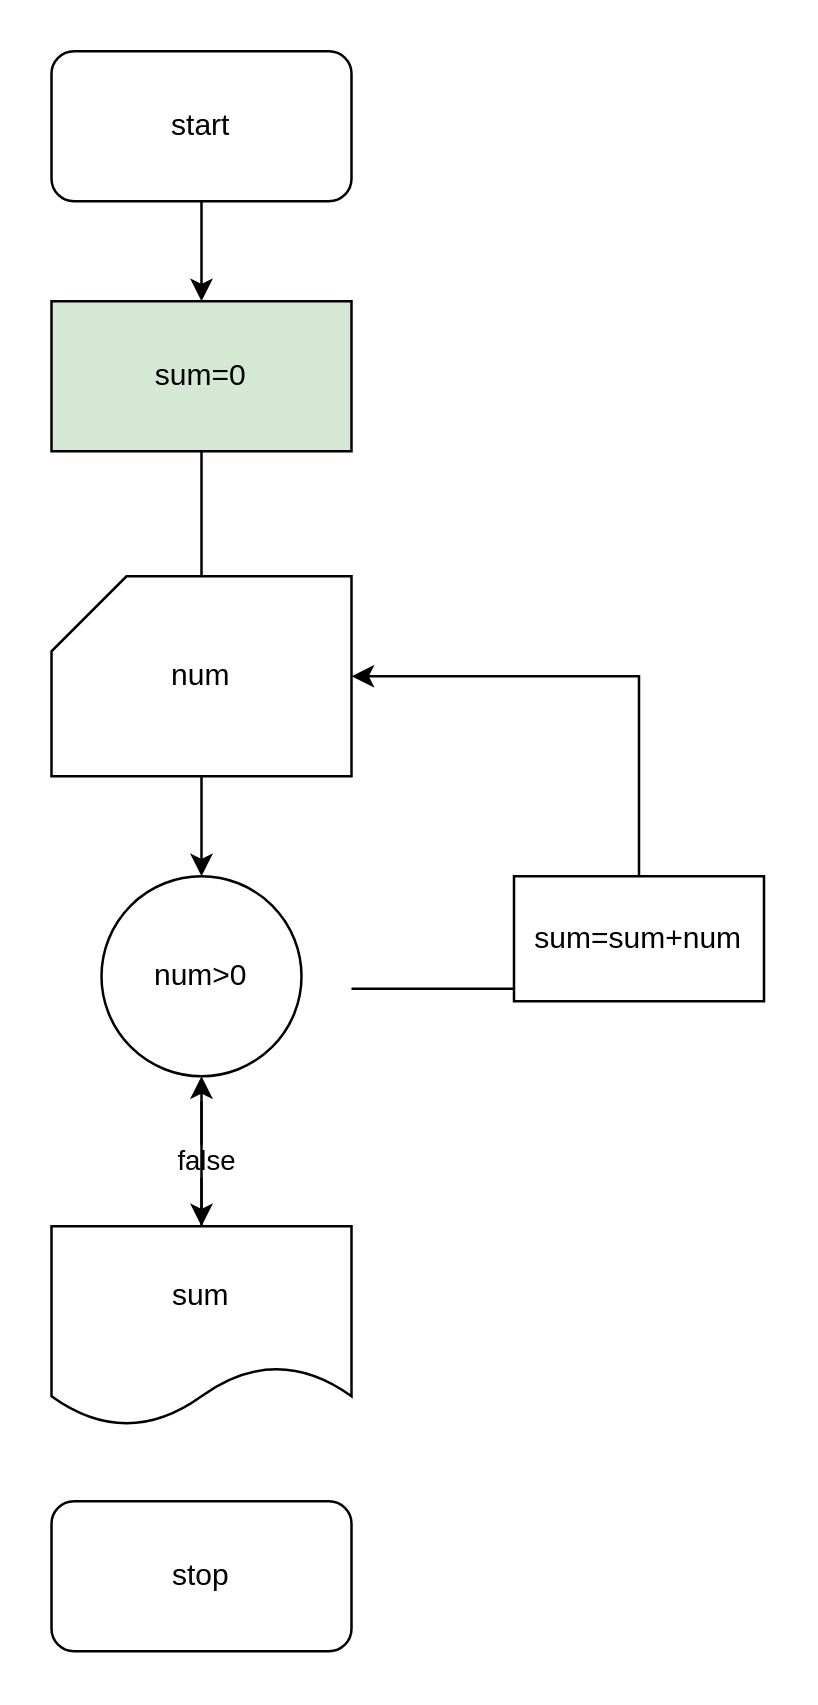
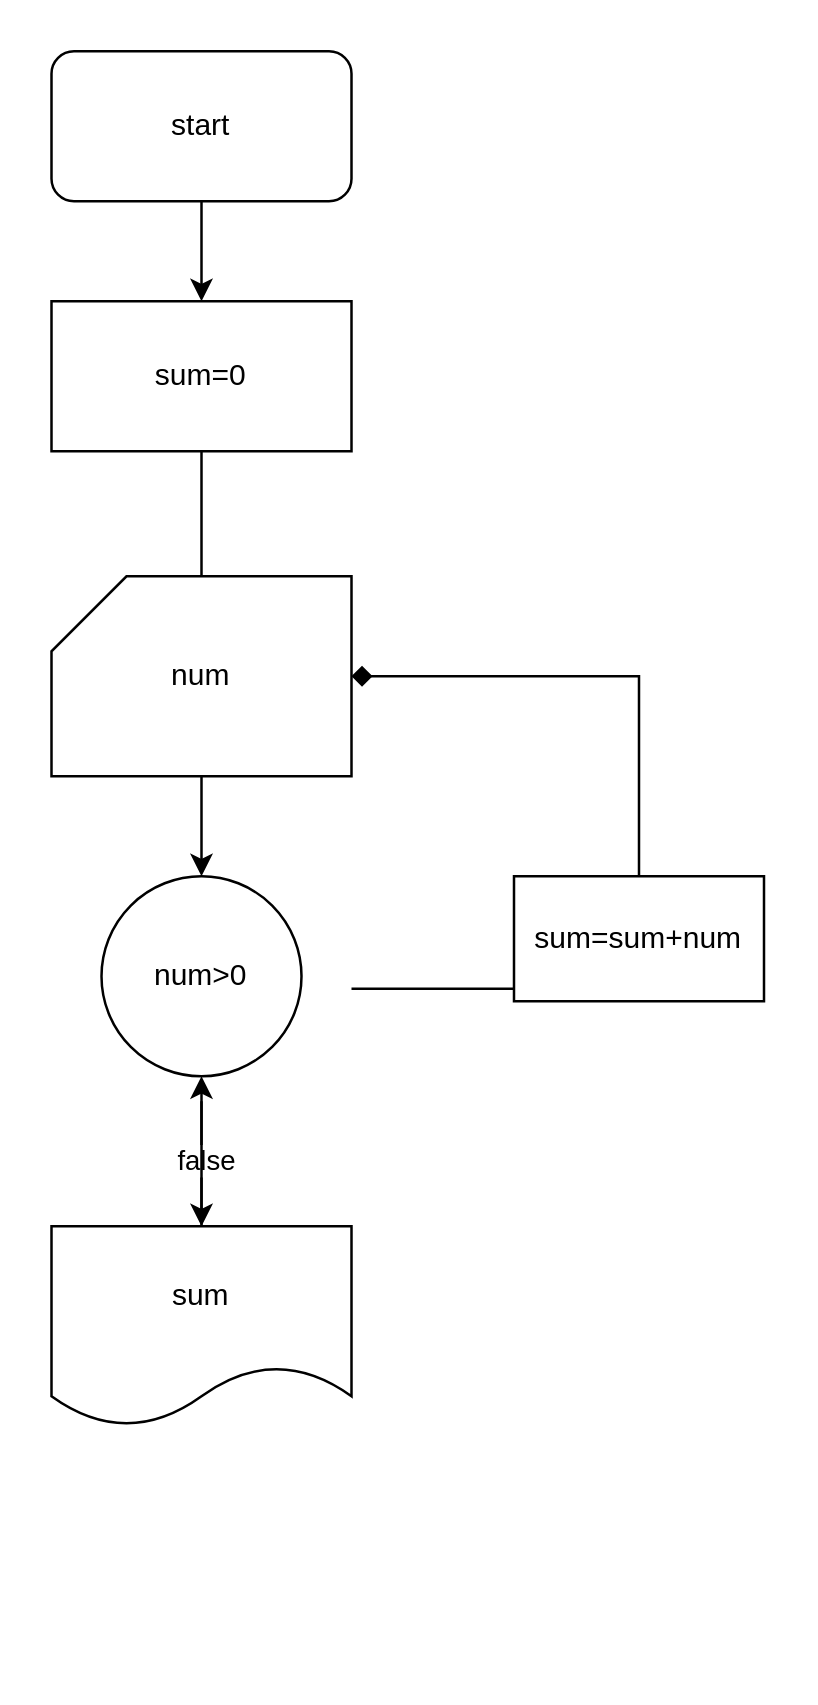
(201, 376) -> (201, 376)
(370, 676) -> (372, 676)
(201, 1576) -> none
